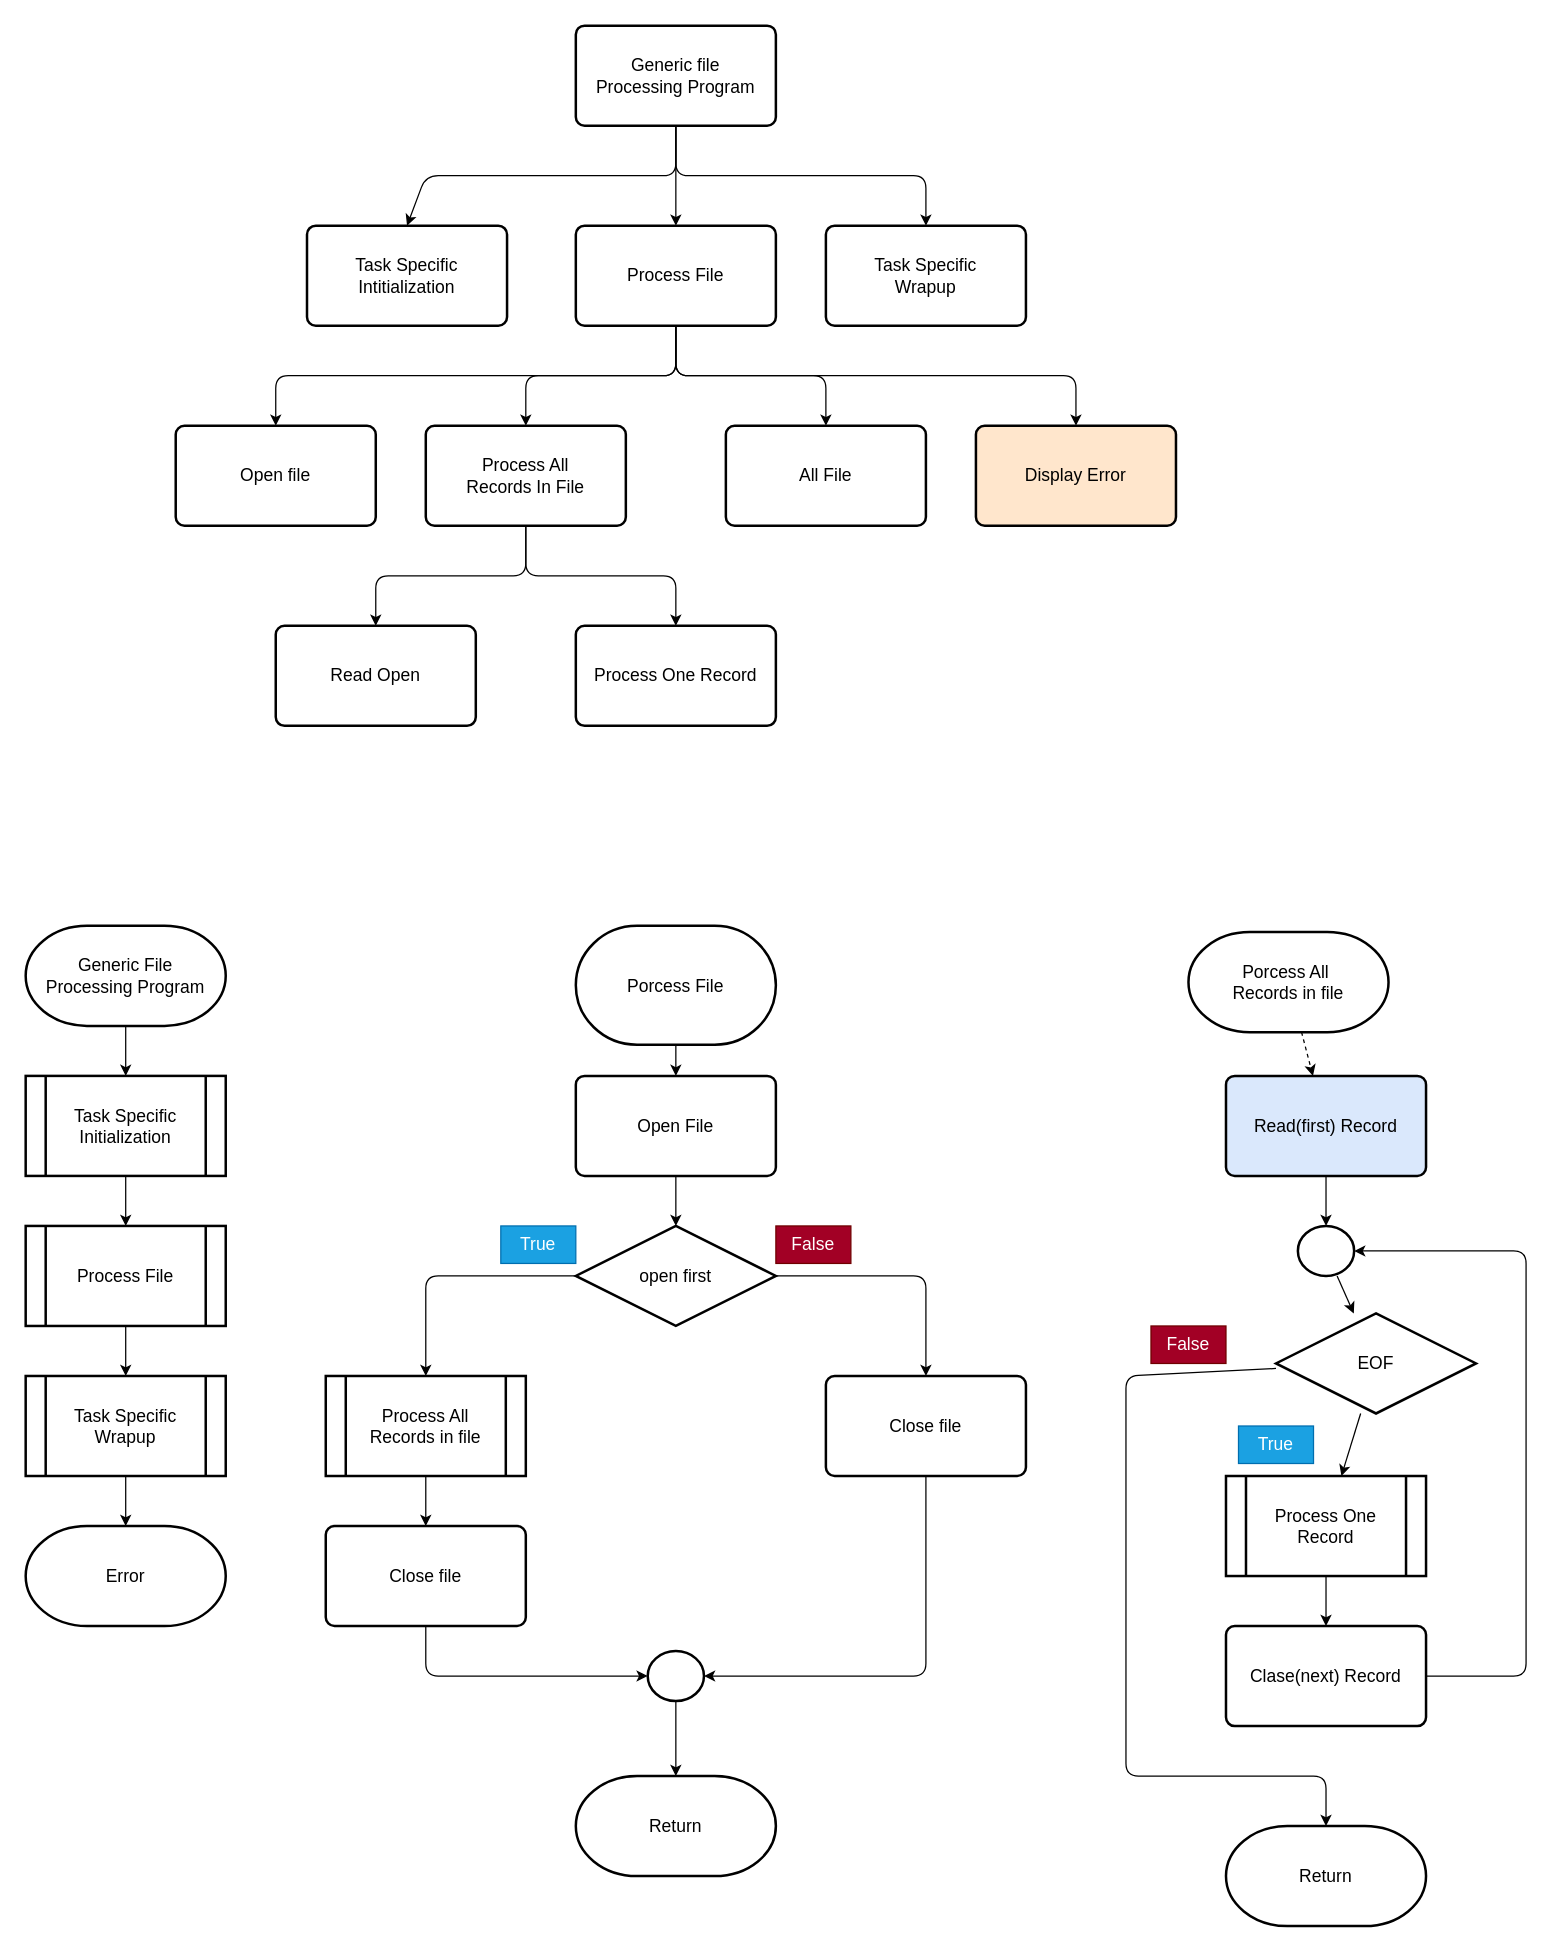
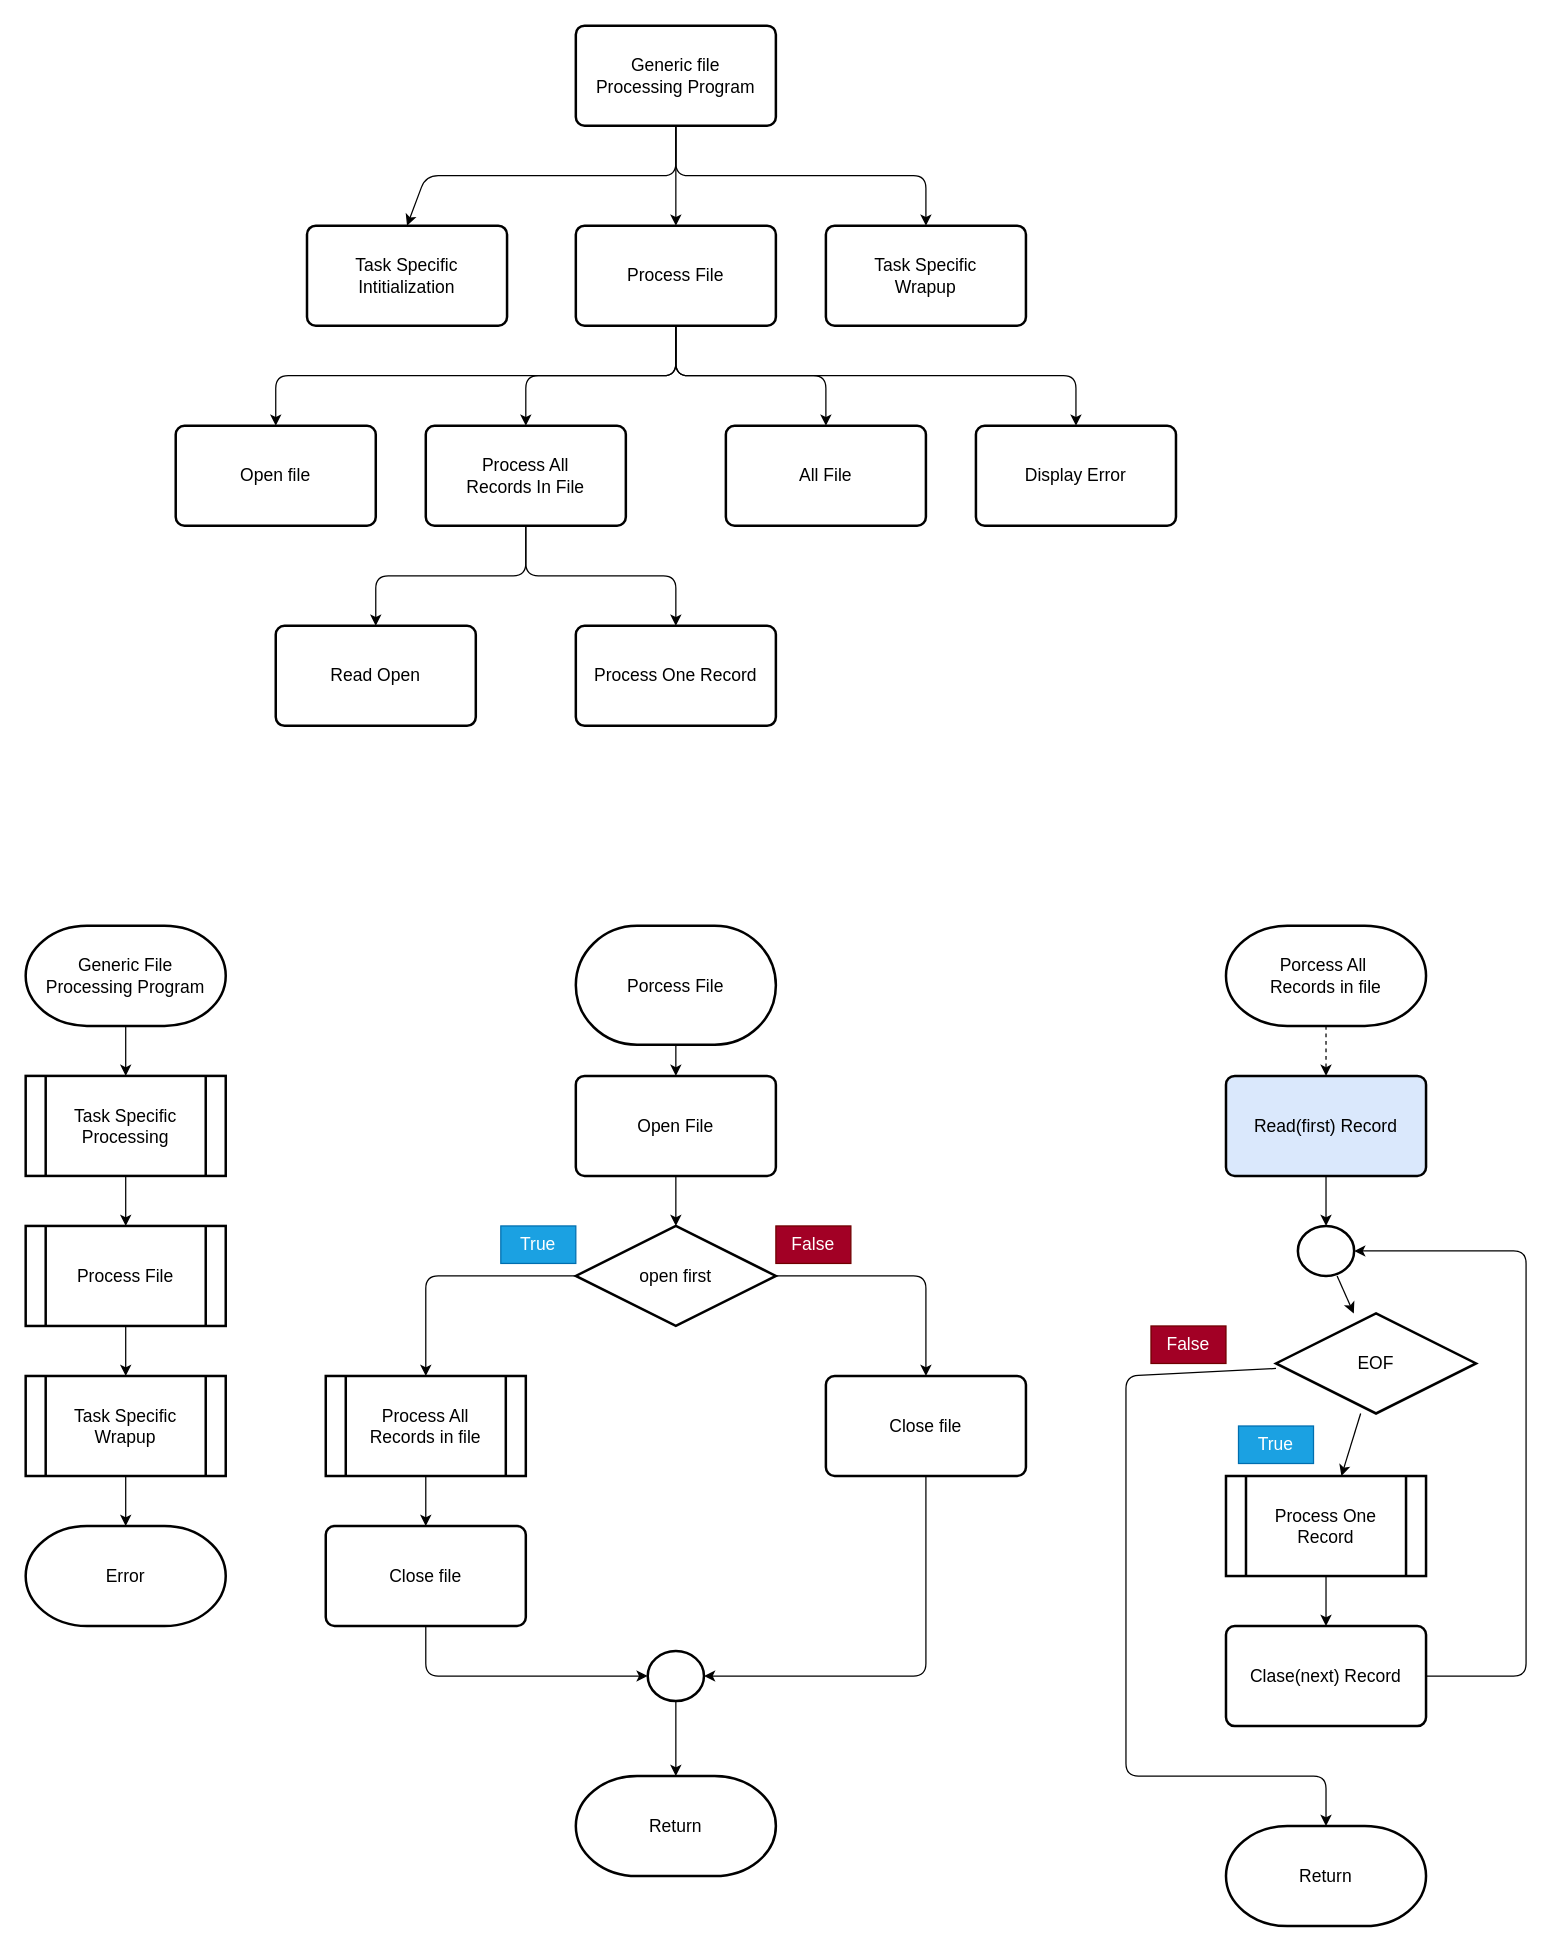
(1076, 476) -> (1076, 476)
(1288, 982) -> (1326, 976)
(126, 1126) -> (126, 1126)
